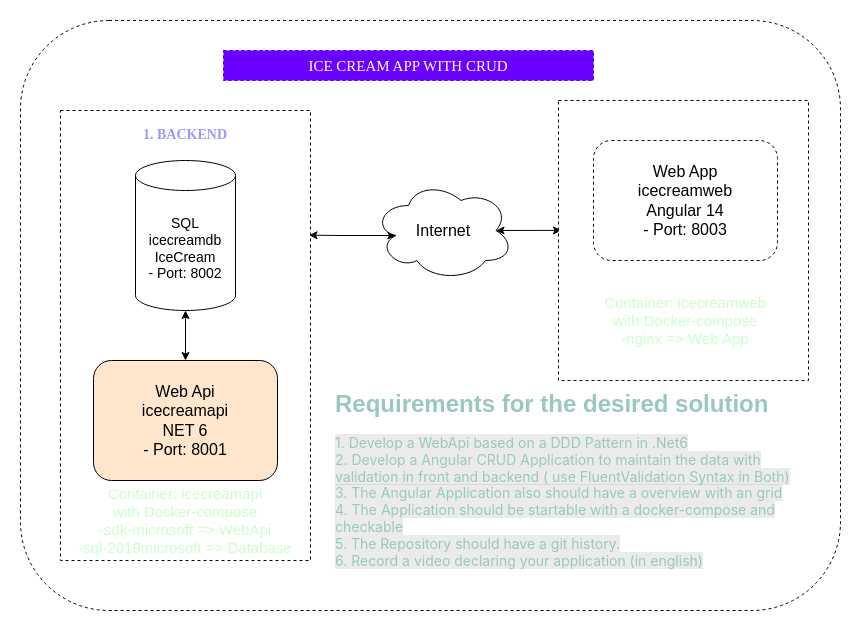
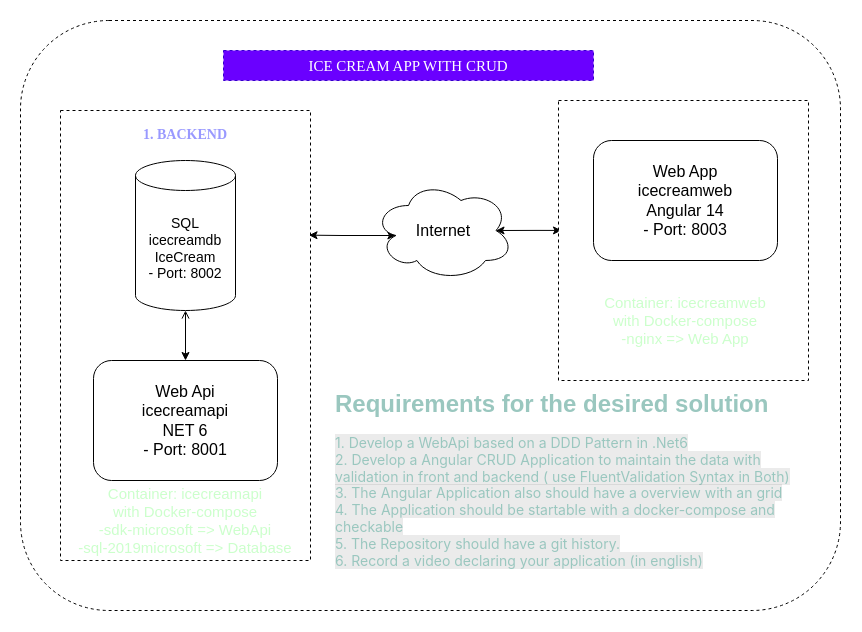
(686, 201) -> (686, 201)
(186, 319) -> (186, 317)
(186, 421) -> (186, 421)
